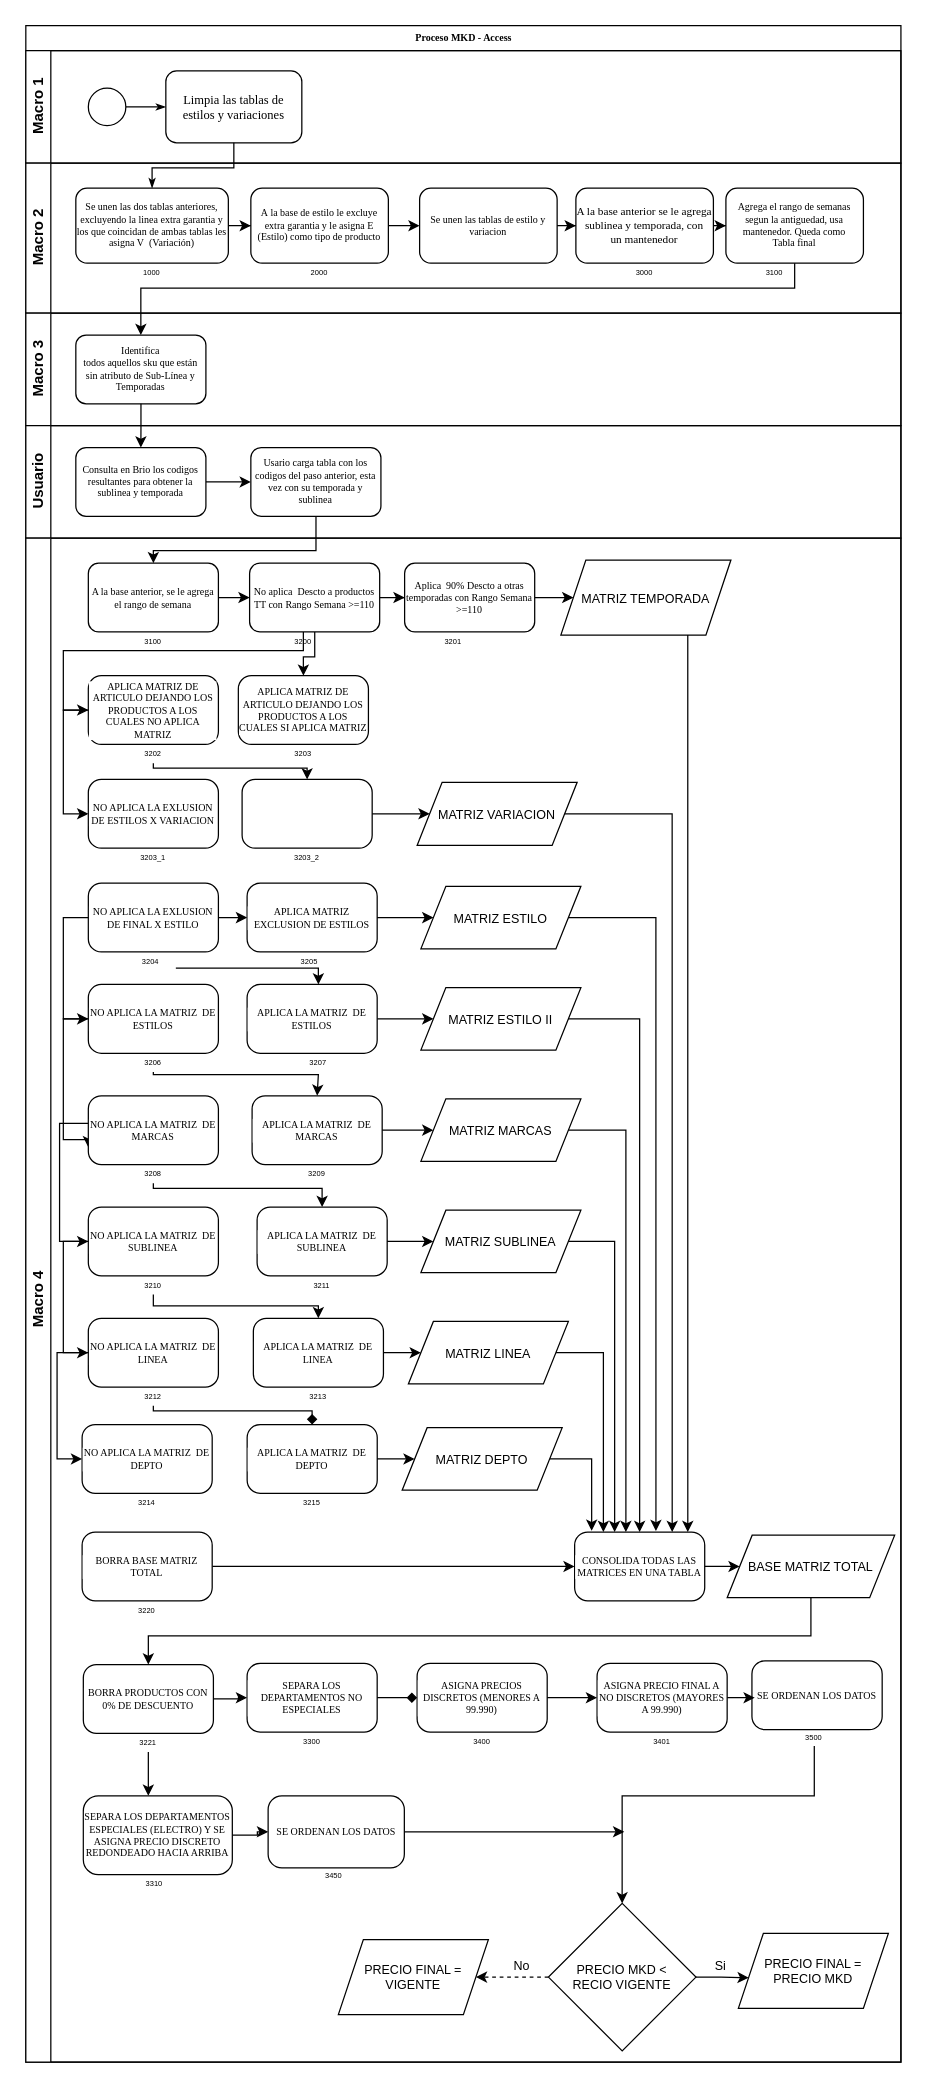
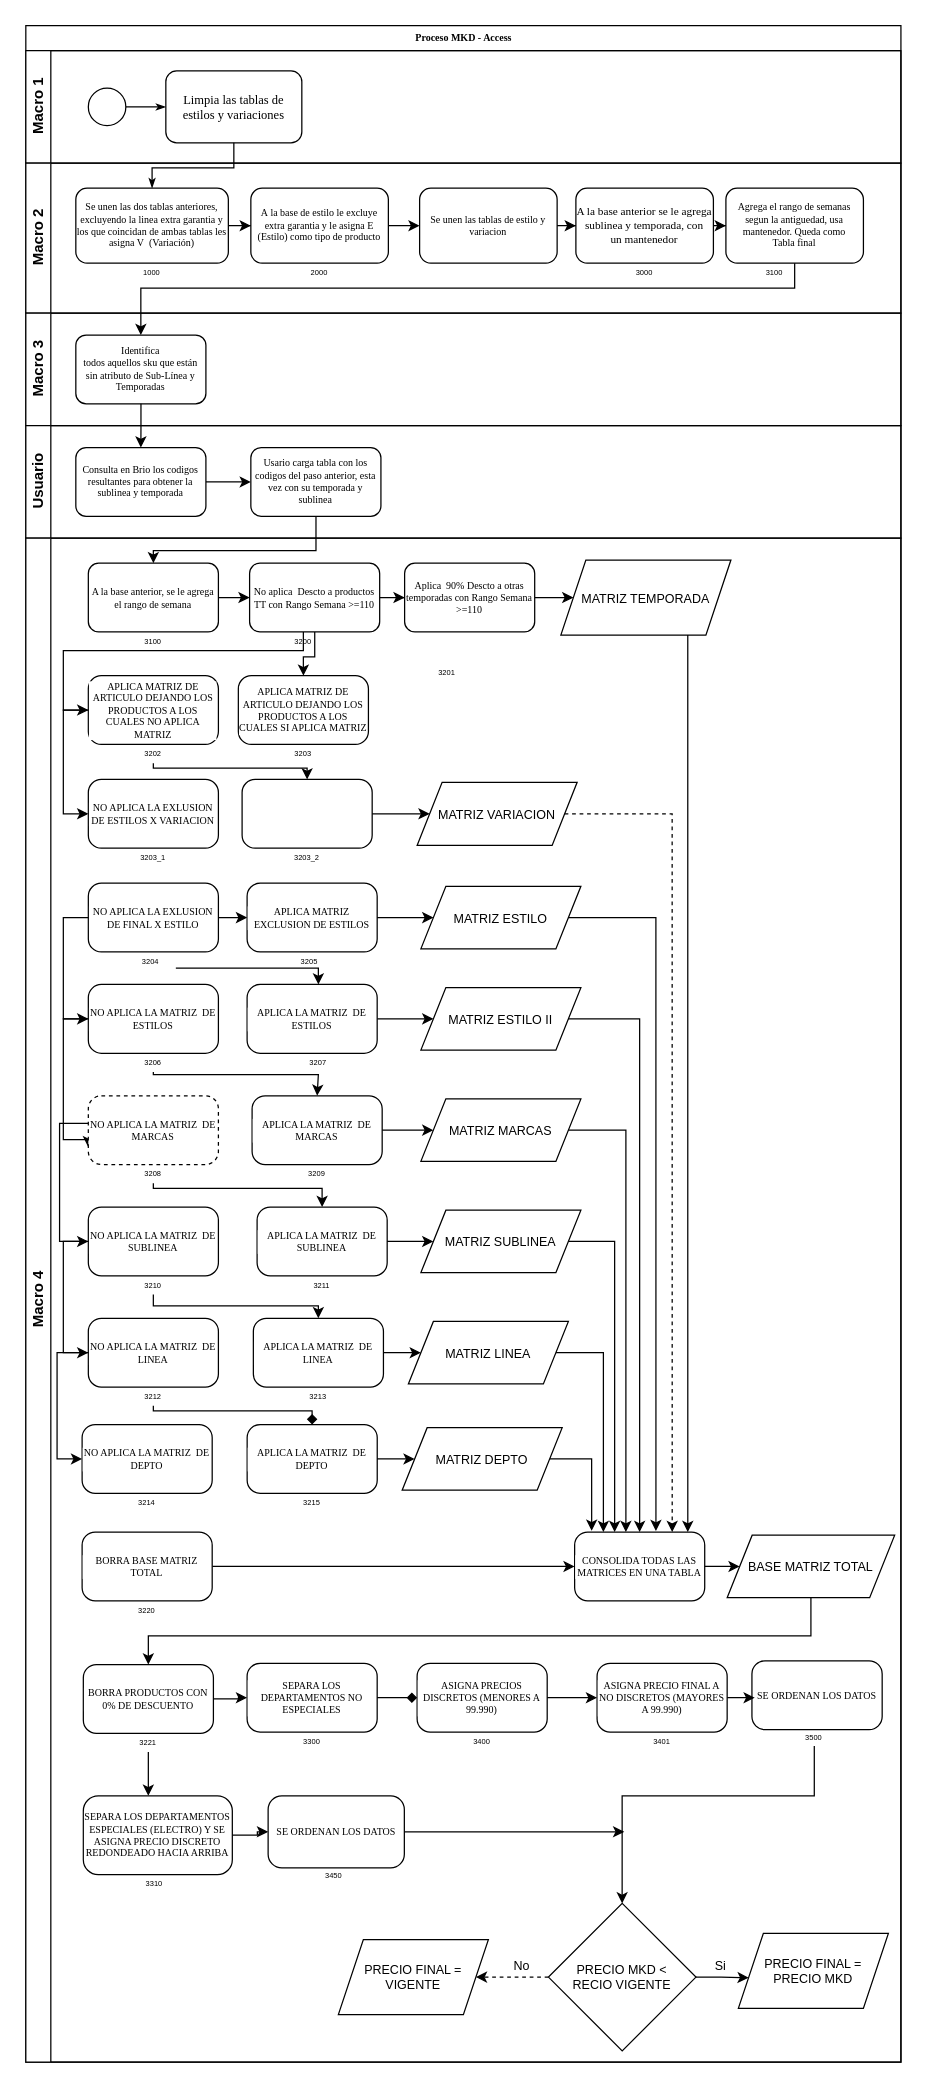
(453, 641) -> (447, 673)
(672, 1116) -> (672, 1116)
(153, 1130) -> (153, 1130)
